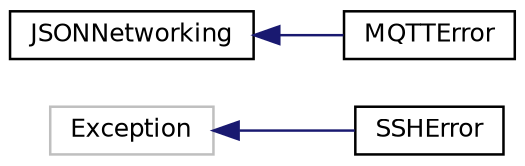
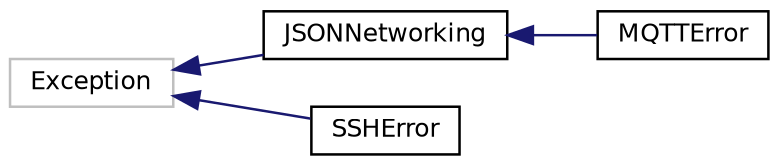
none -> (231, 60)
